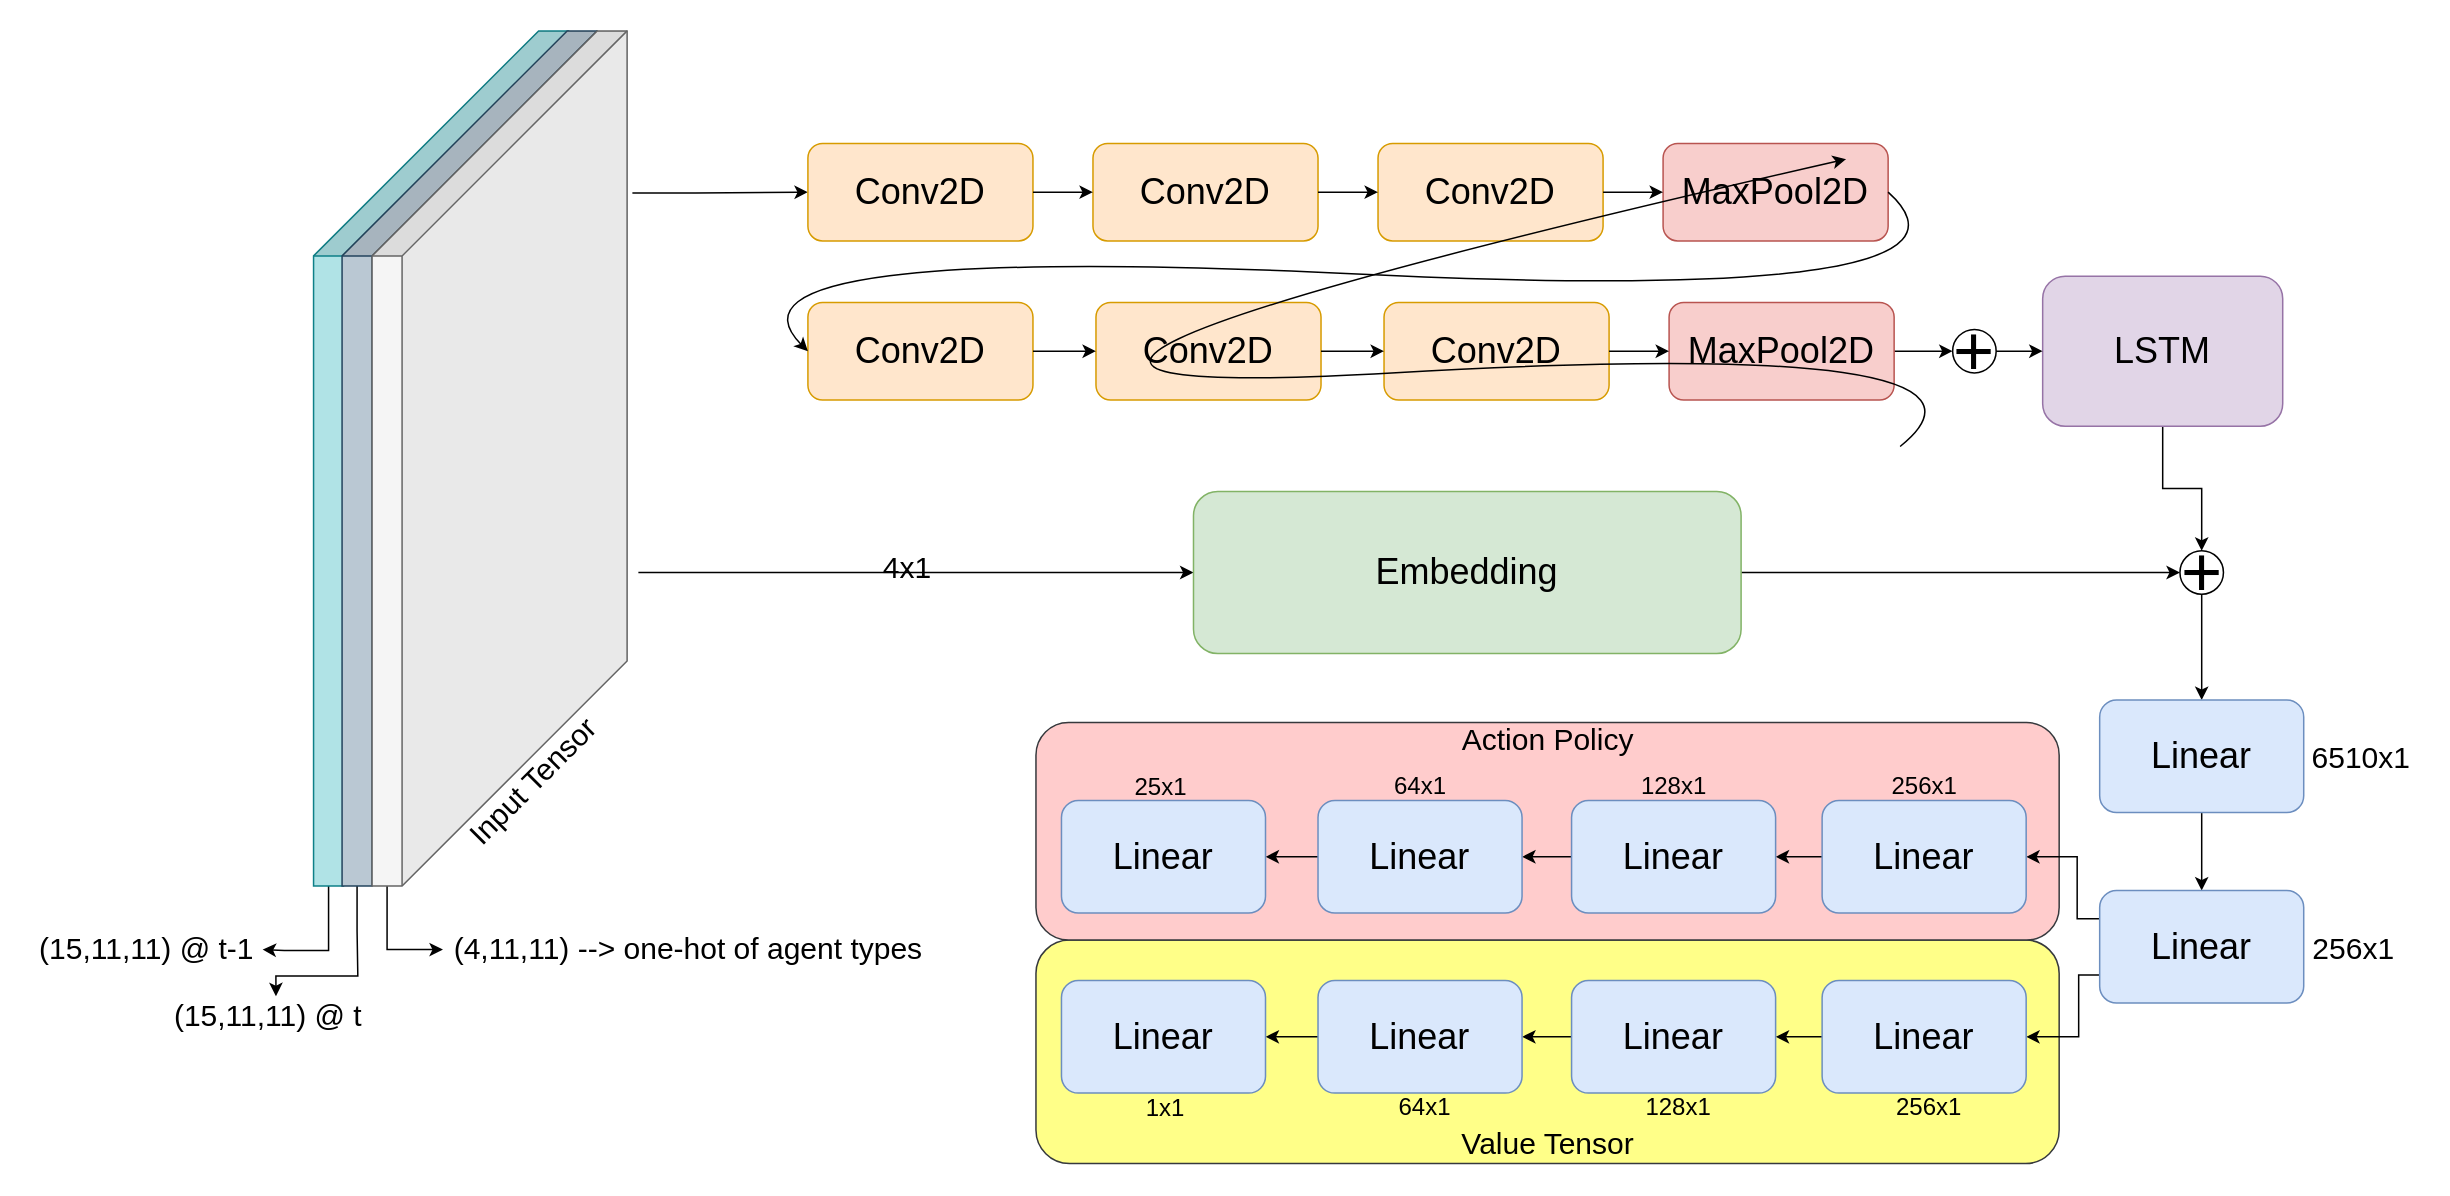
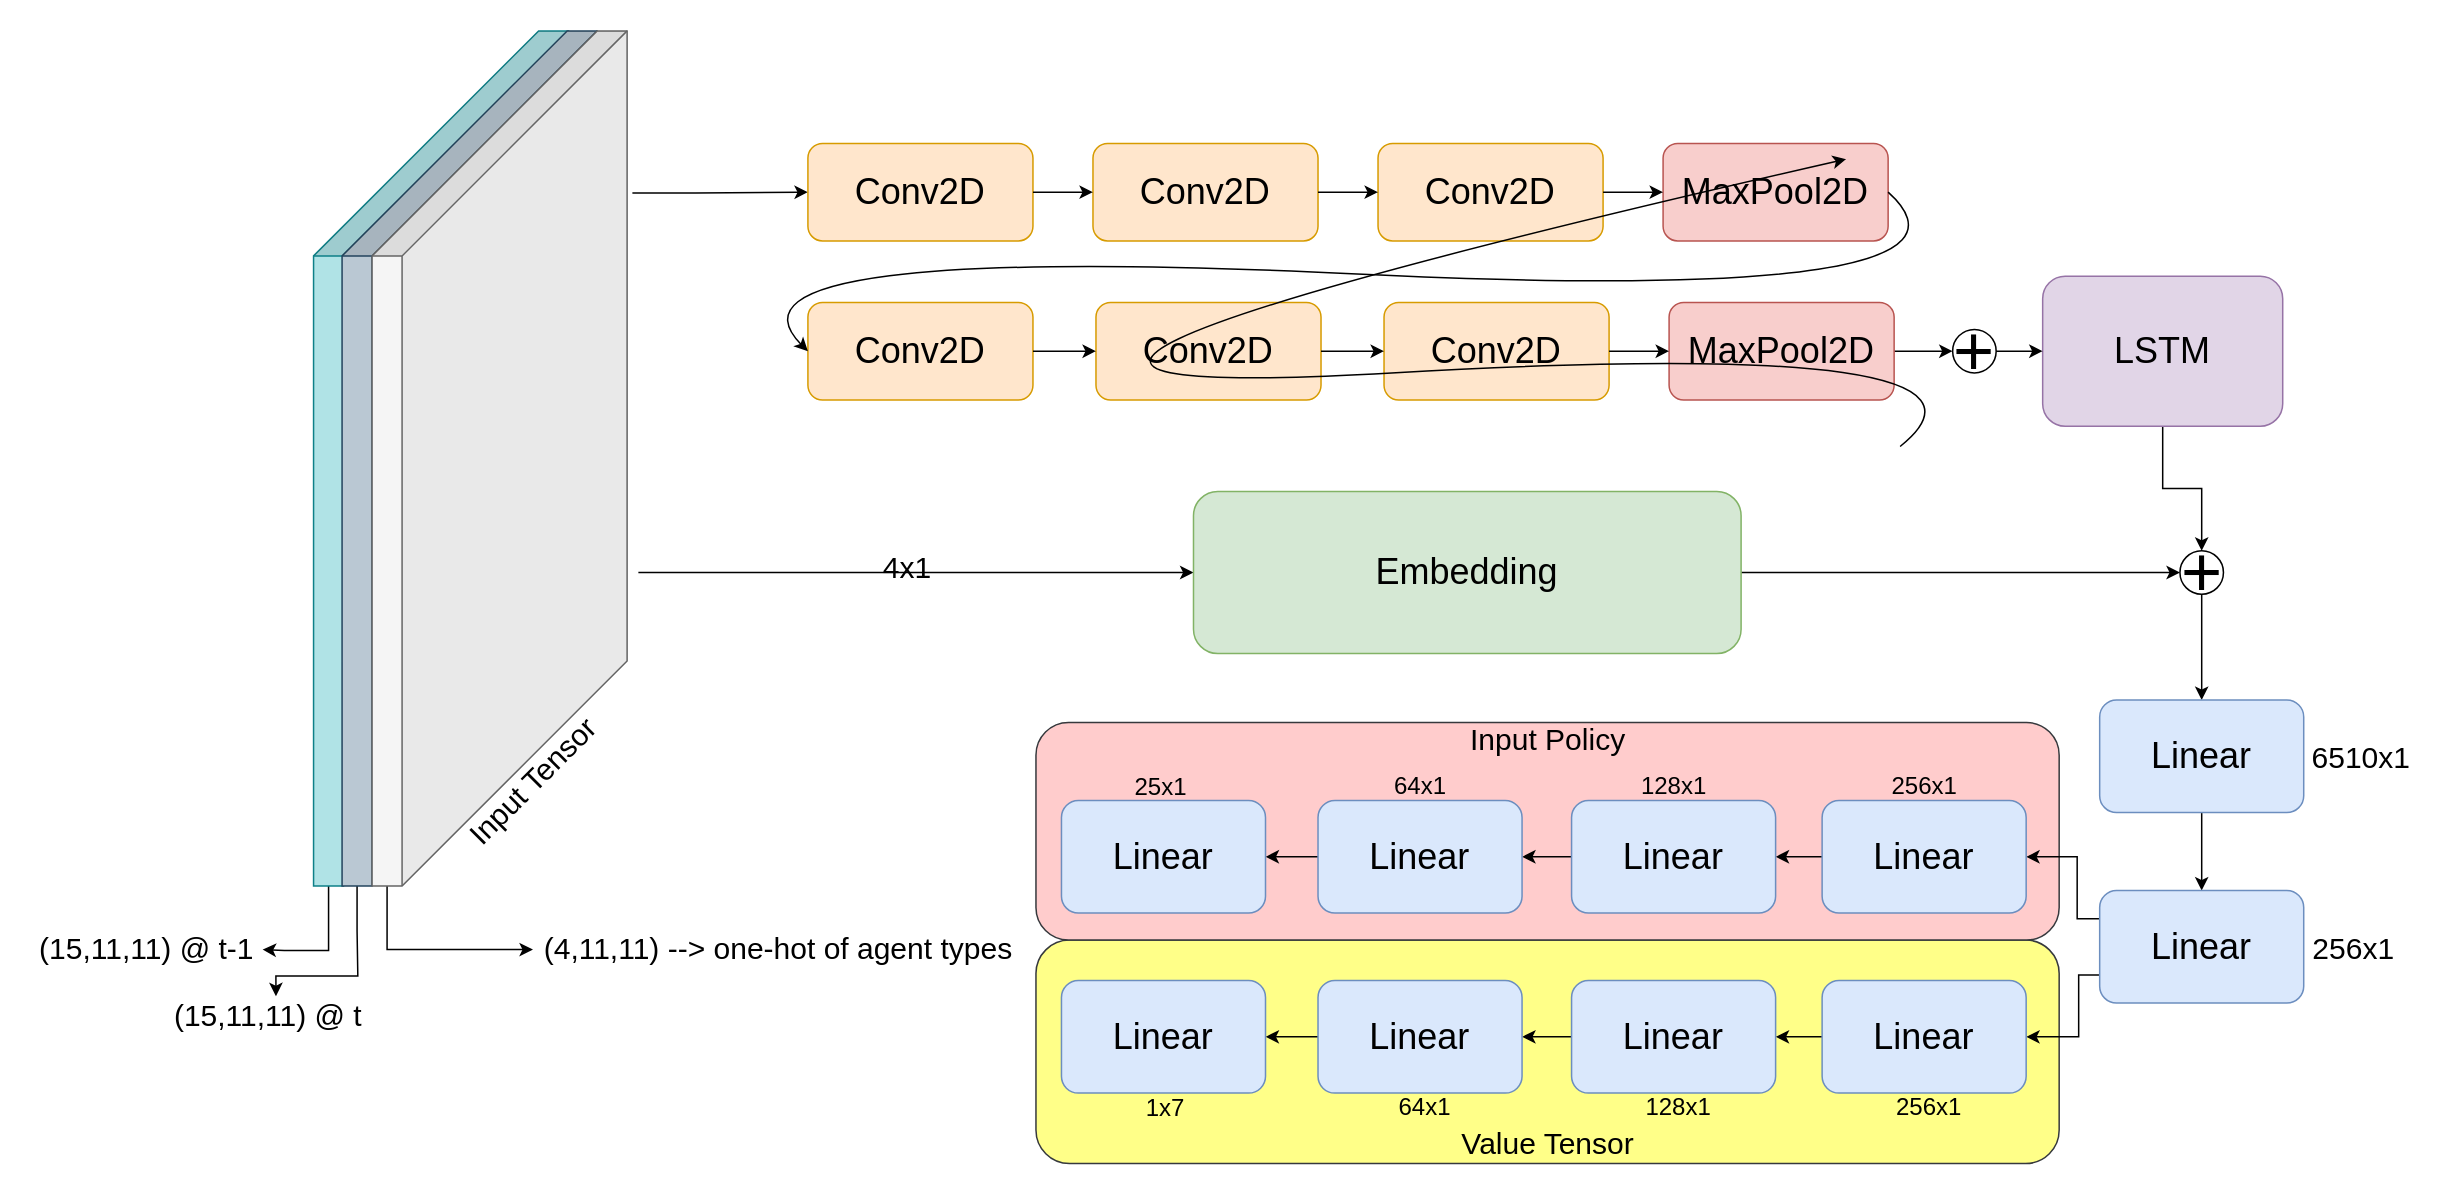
(1548, 739) -> (1548, 739)
(688, 947) -> (778, 947)
(1166, 1105) -> (1166, 1105)
